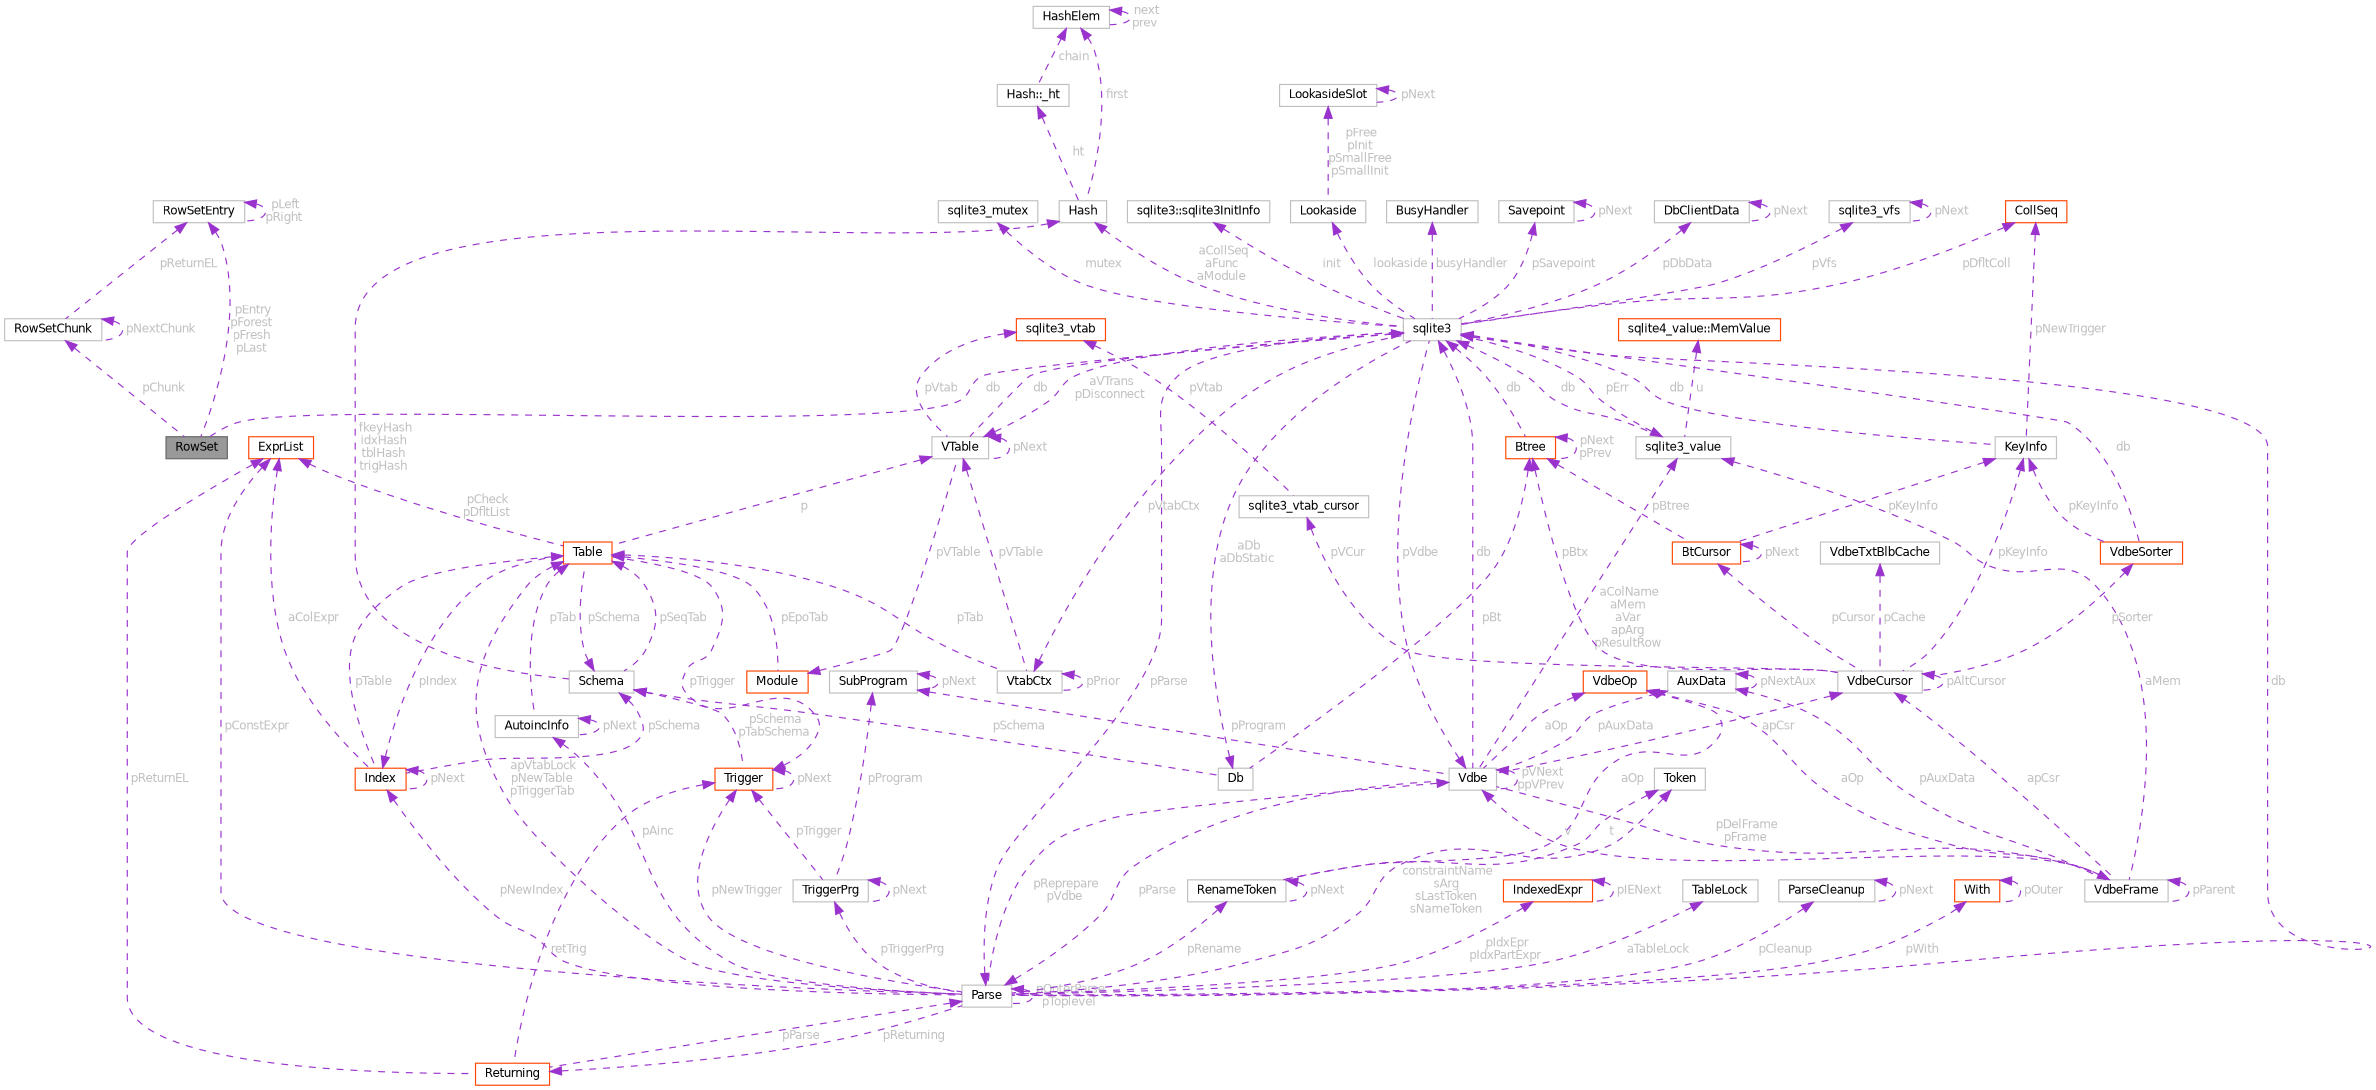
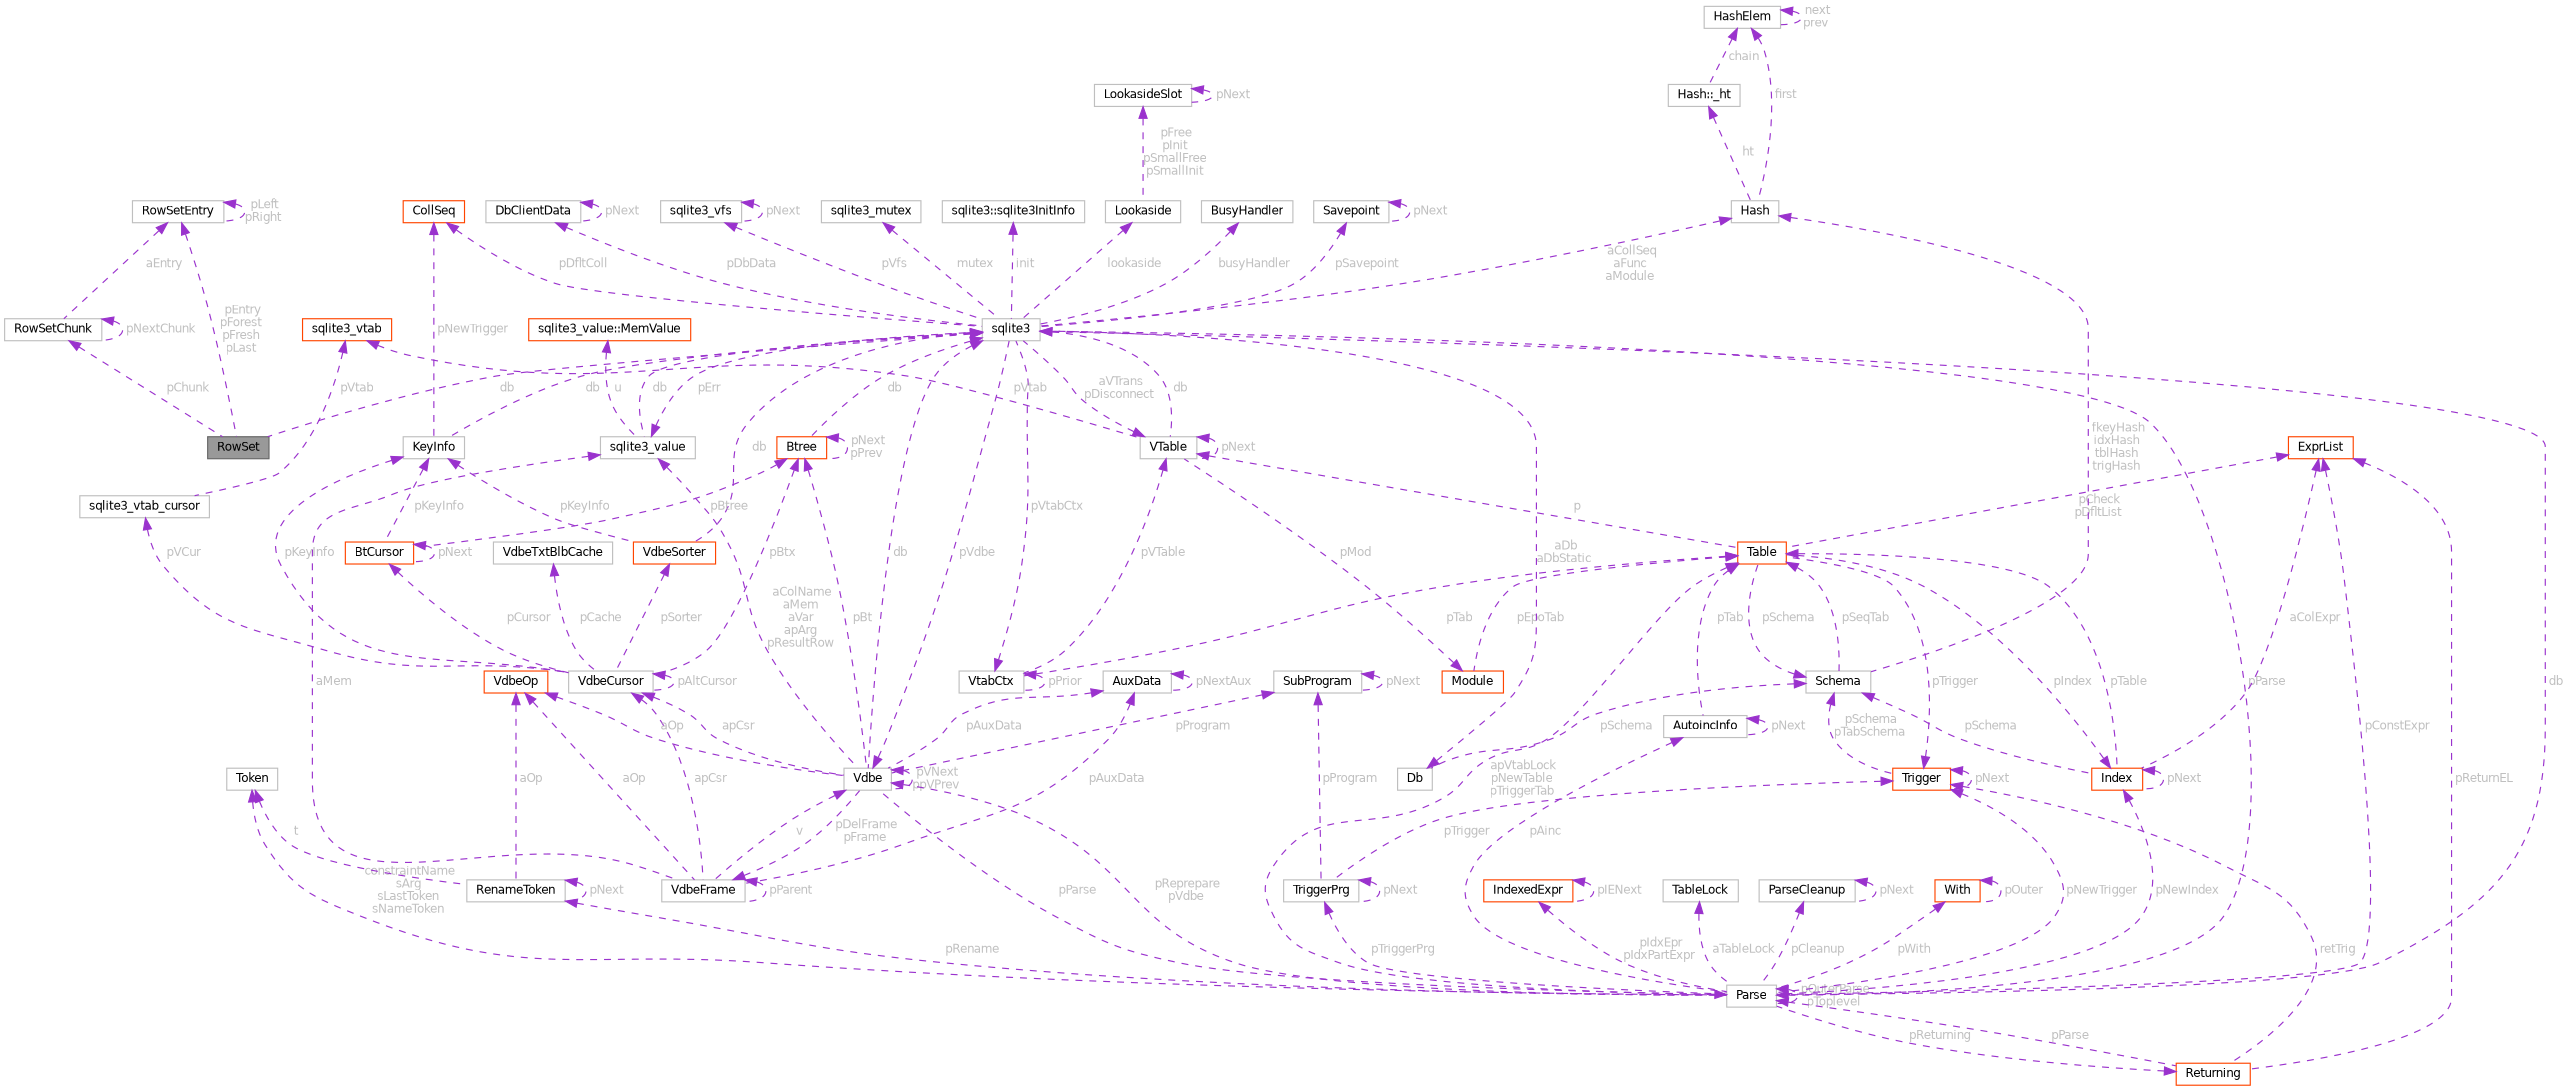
(187, 264) -> (163, 264)
(1700, 330) -> (610, 330)
(957, 553) -> (1354, 553)
(1418, 642) -> (845, 618)
